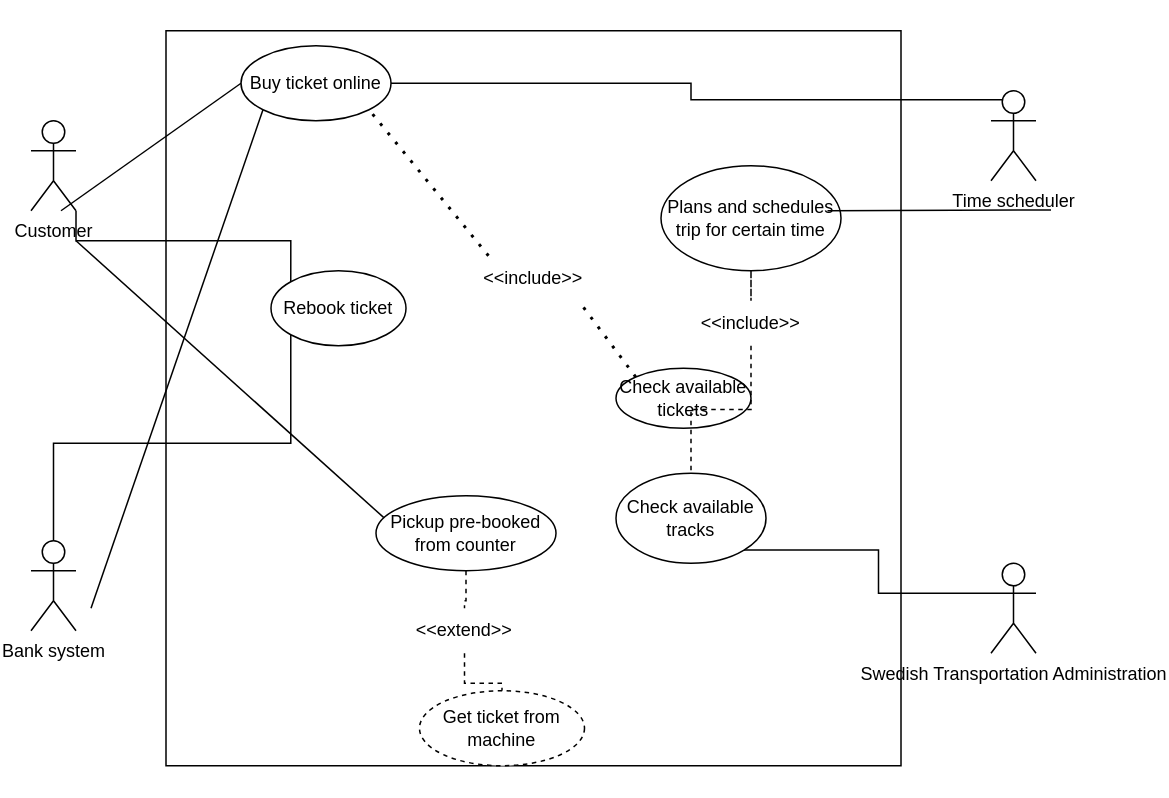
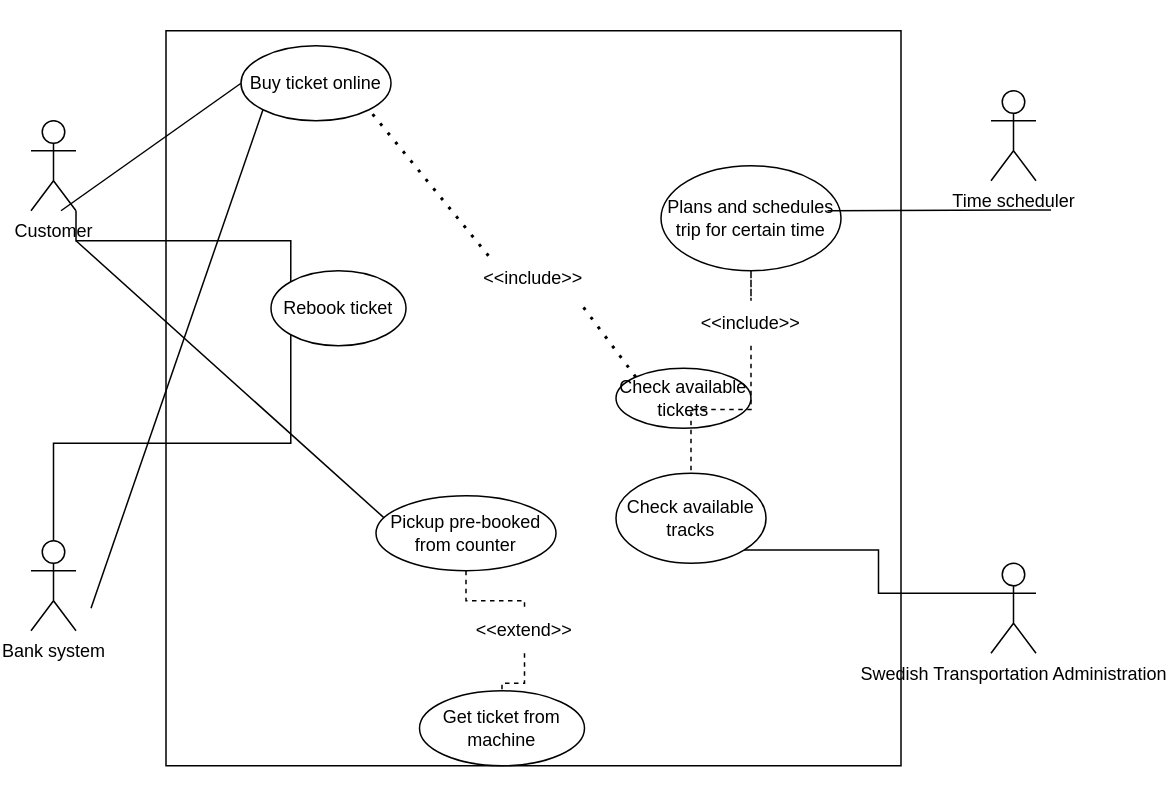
(691, 98) -> none
(464, 631) -> (524, 631)
(502, 728) -> (502, 728)
